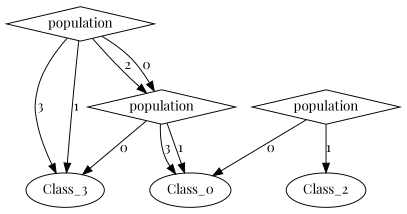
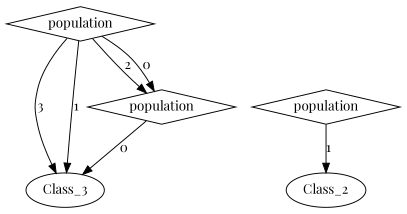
(190, 190) -> none
